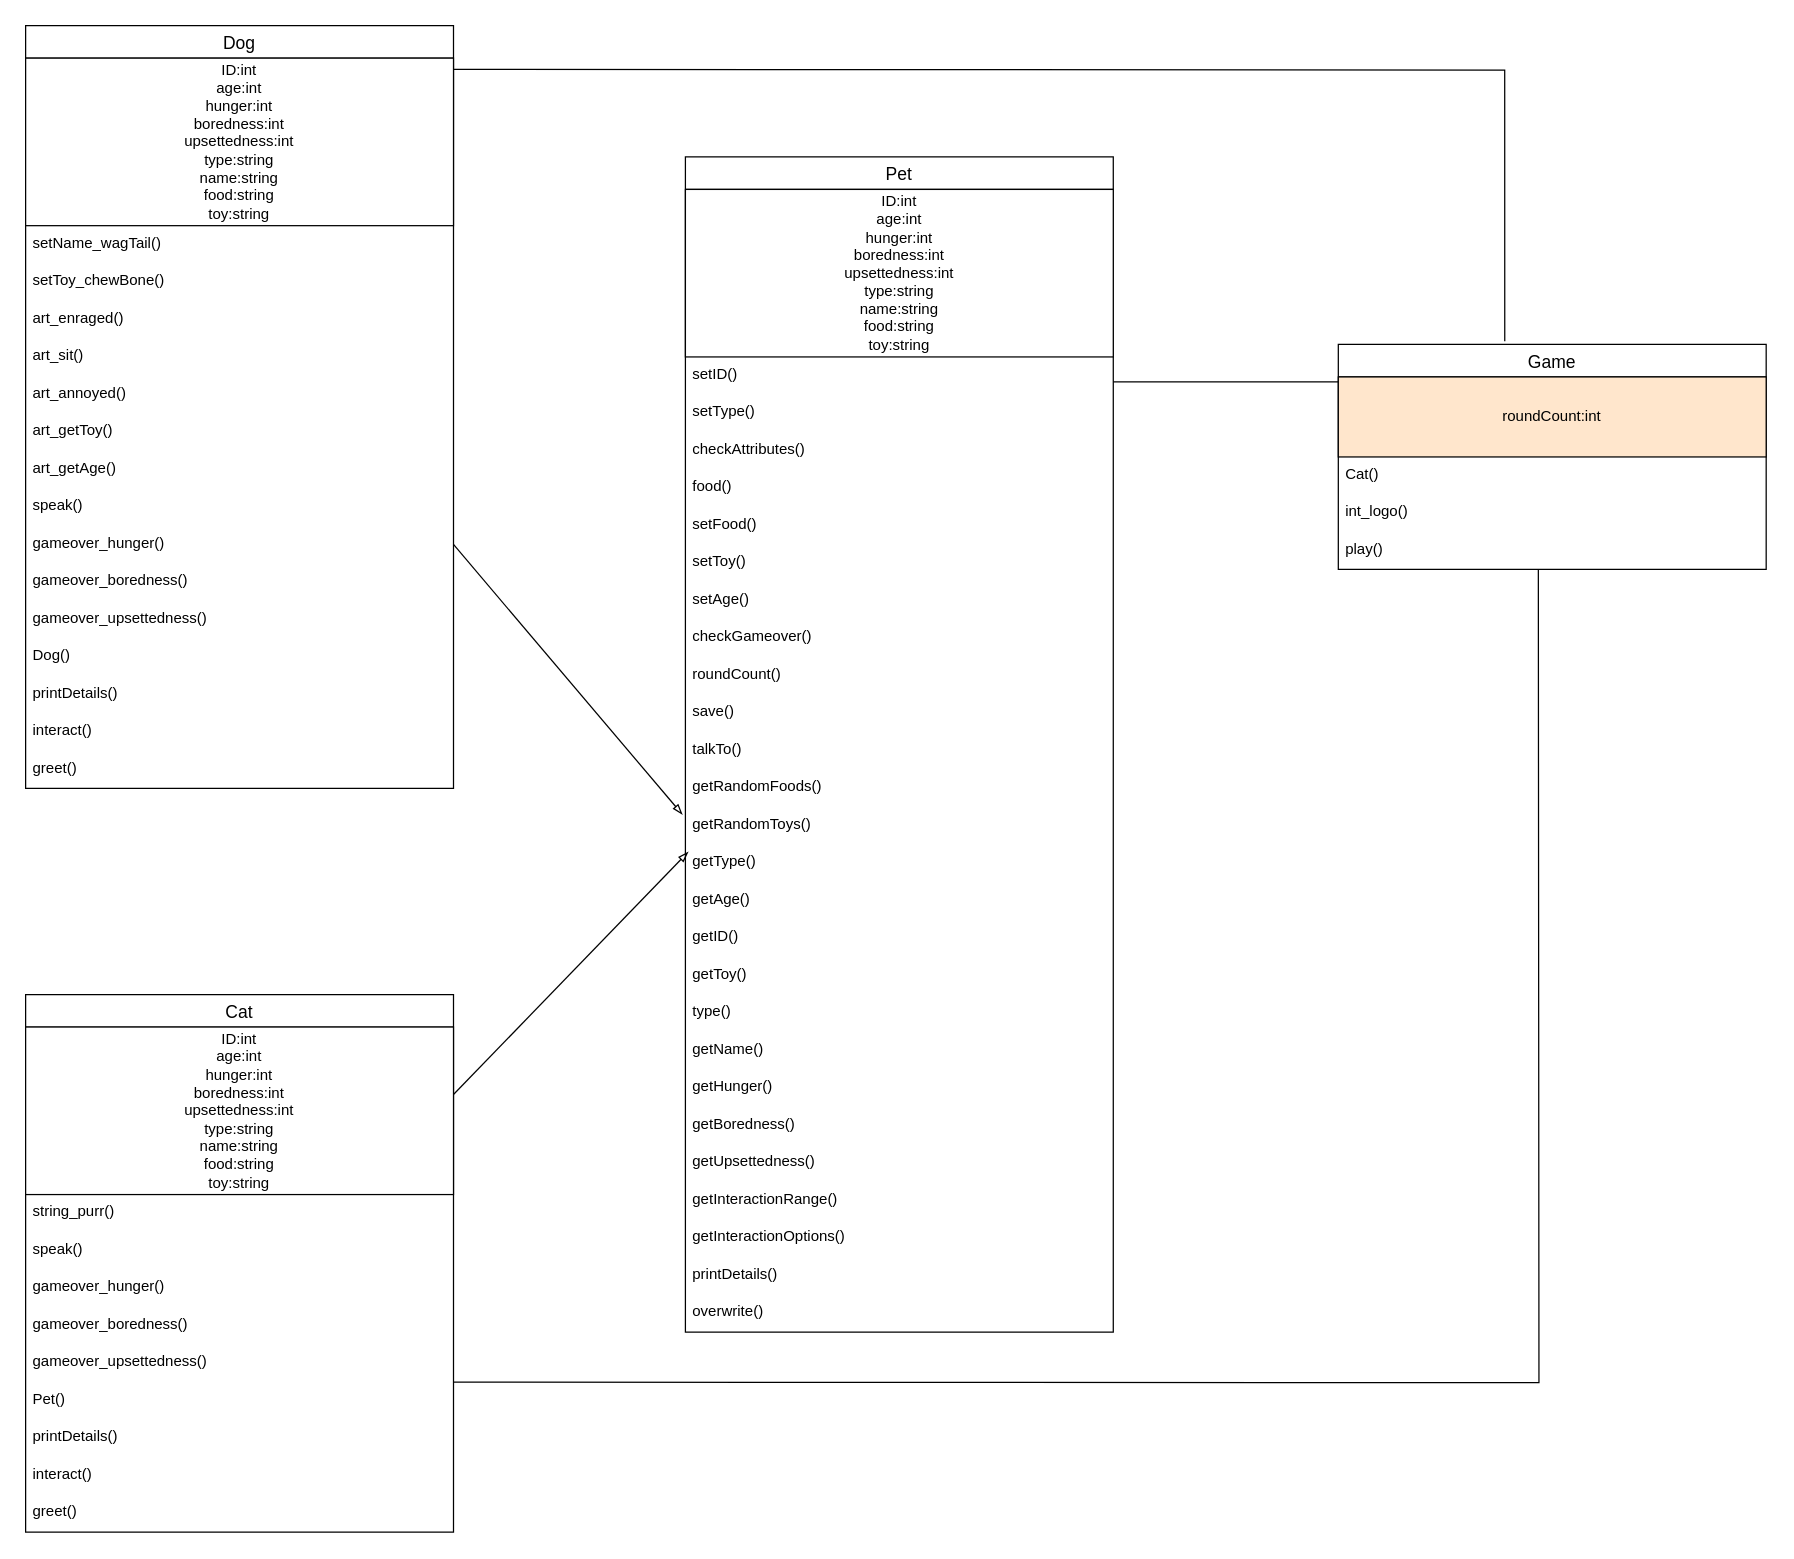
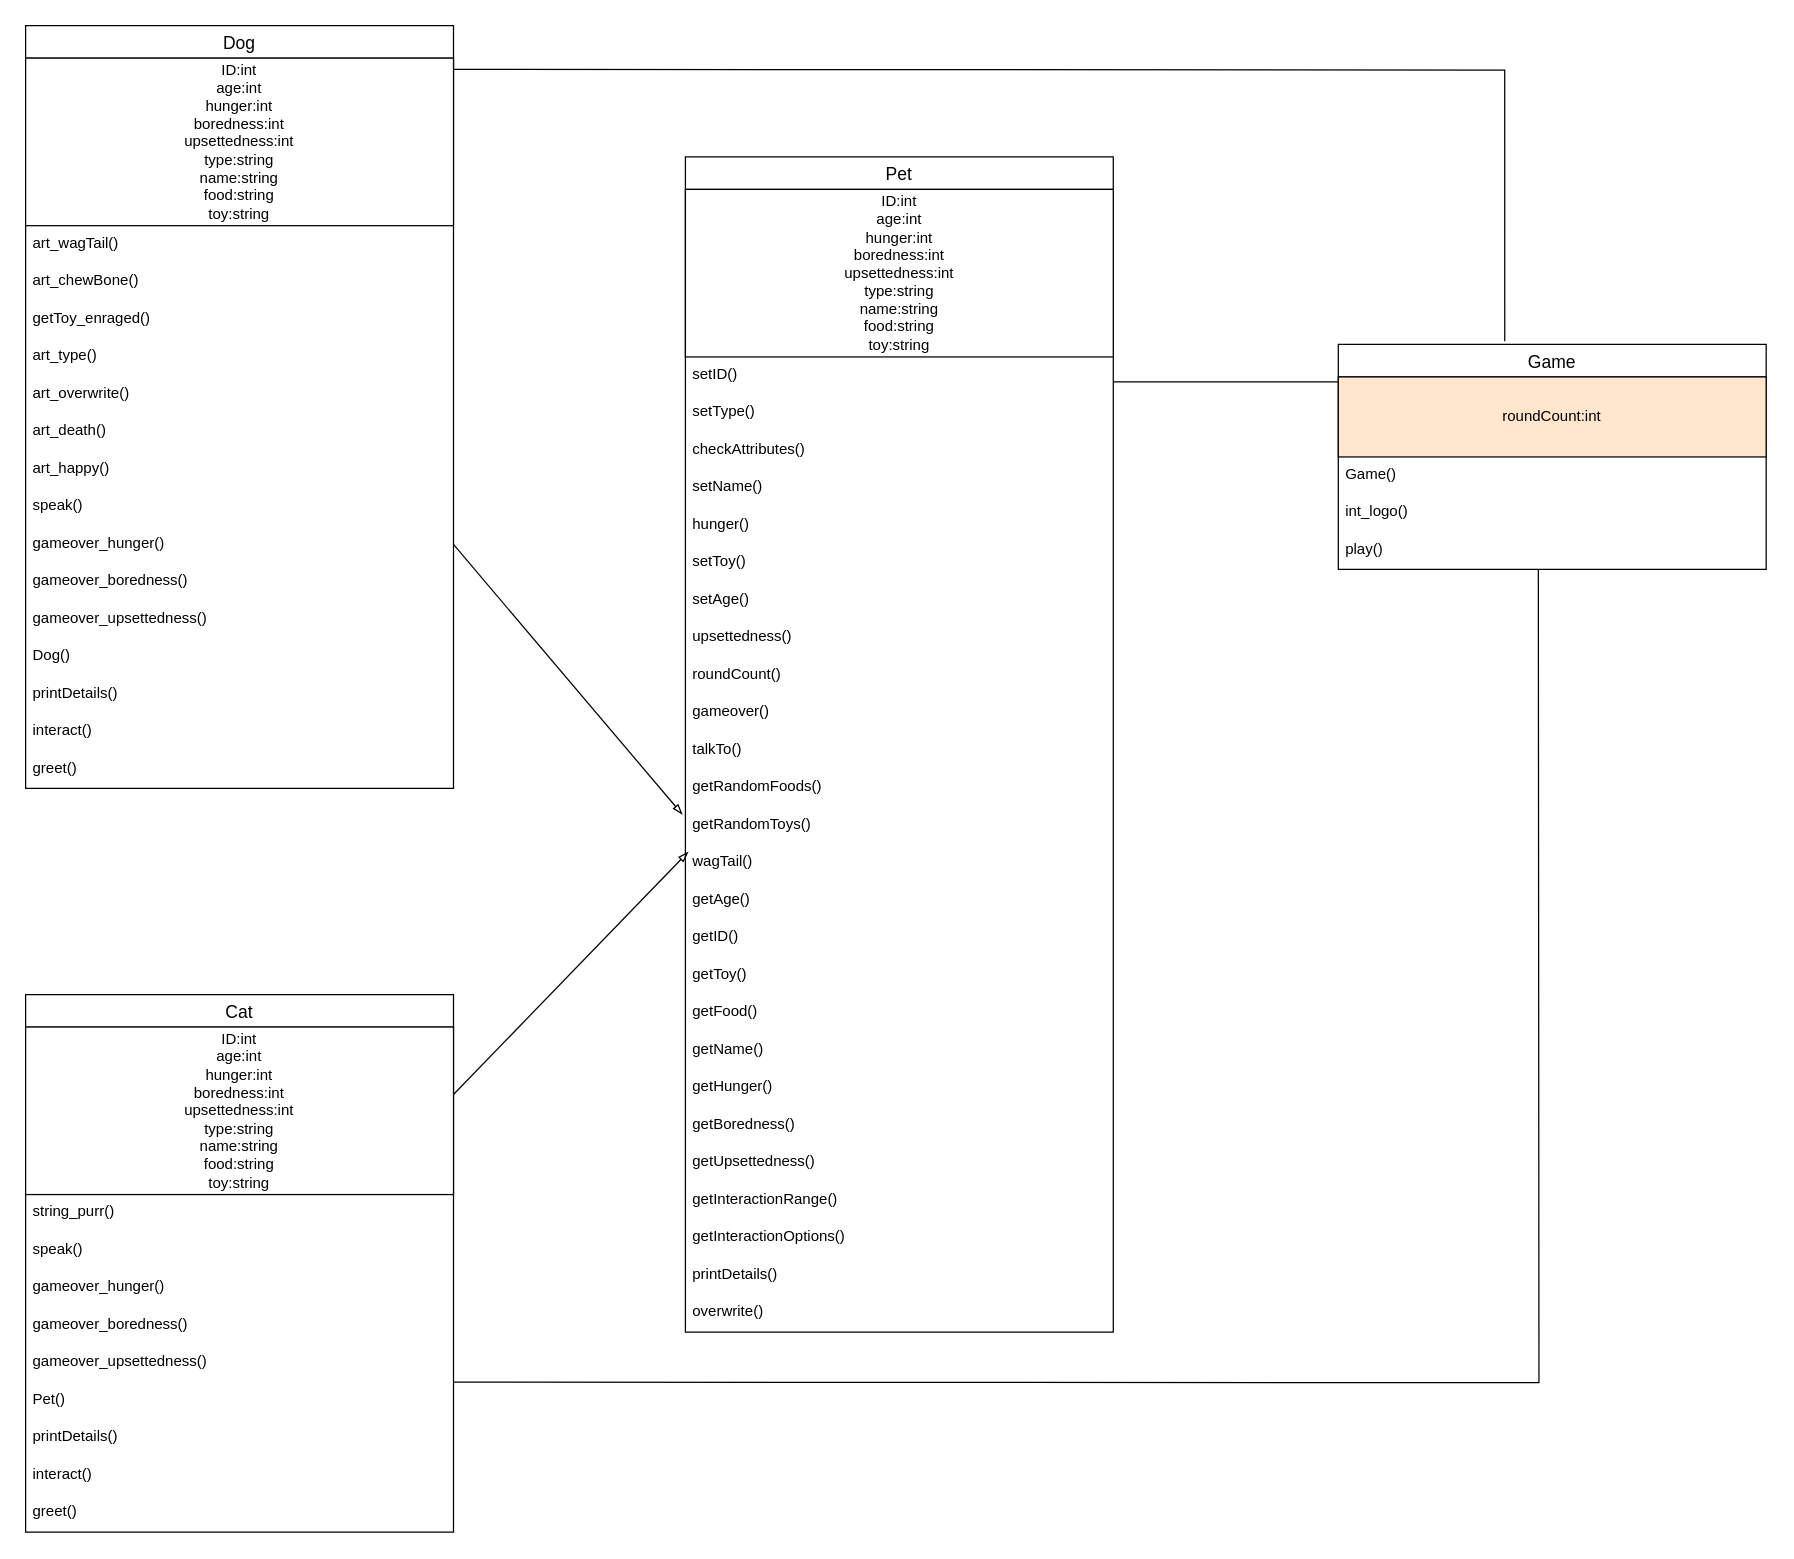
(100, 243) -> (83, 243)
(104, 280) -> (91, 280)
(87, 318) -> (100, 318)
(68, 355) -> (75, 355)
(87, 393) -> (94, 393)
(83, 430) -> (79, 430)
(83, 468) -> (79, 468)
(1366, 474) -> (1370, 474)
(717, 486) -> (730, 486)
(730, 524) -> (726, 524)
(755, 636) -> (751, 636)
(717, 711) -> (734, 711)
(730, 861) -> (726, 861)
(717, 1011) -> (730, 1011)
